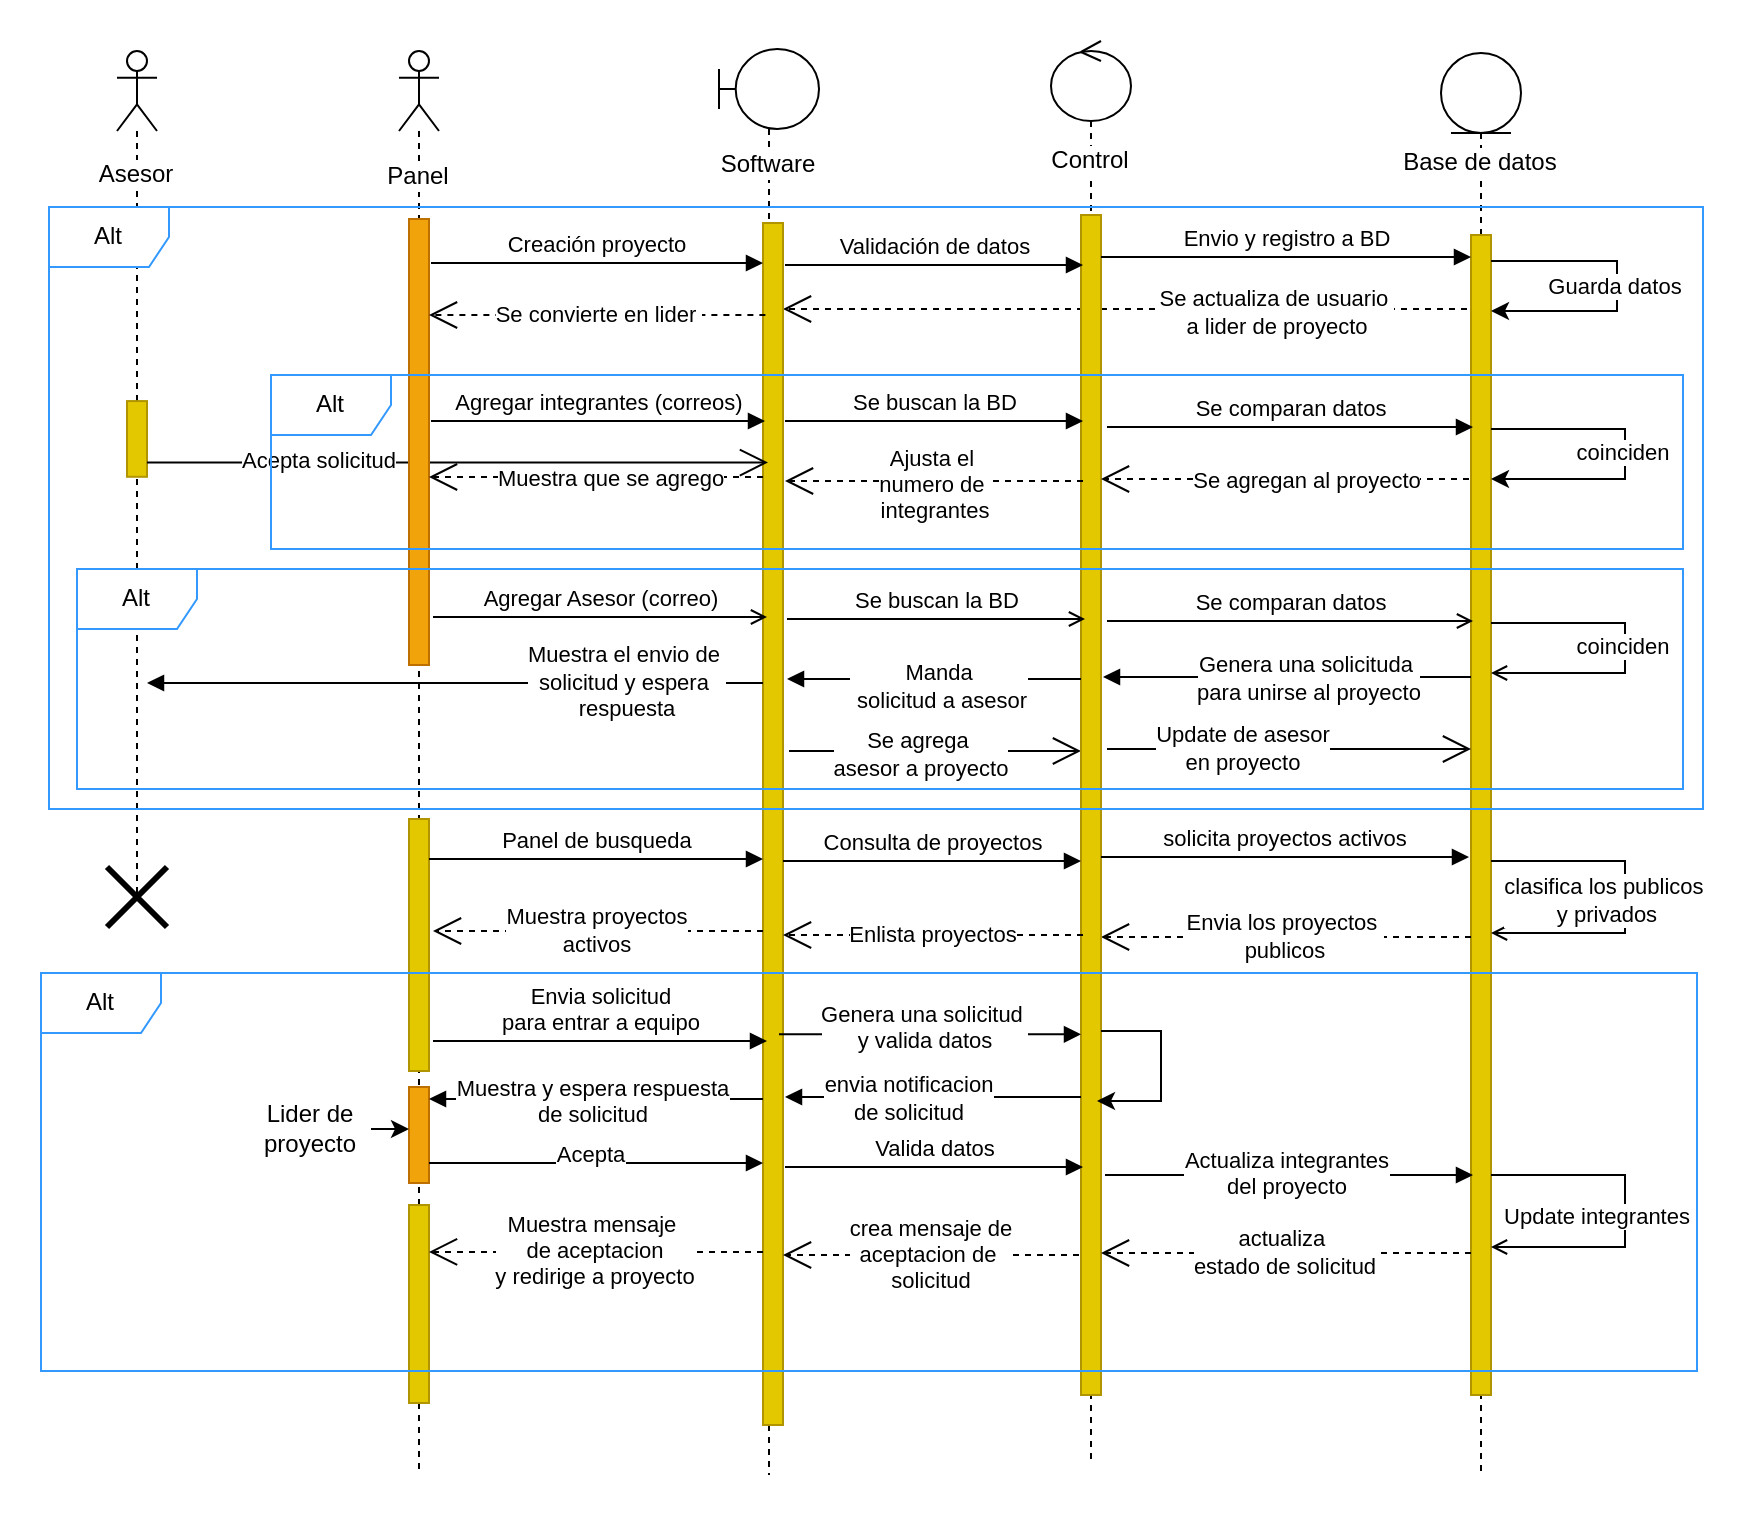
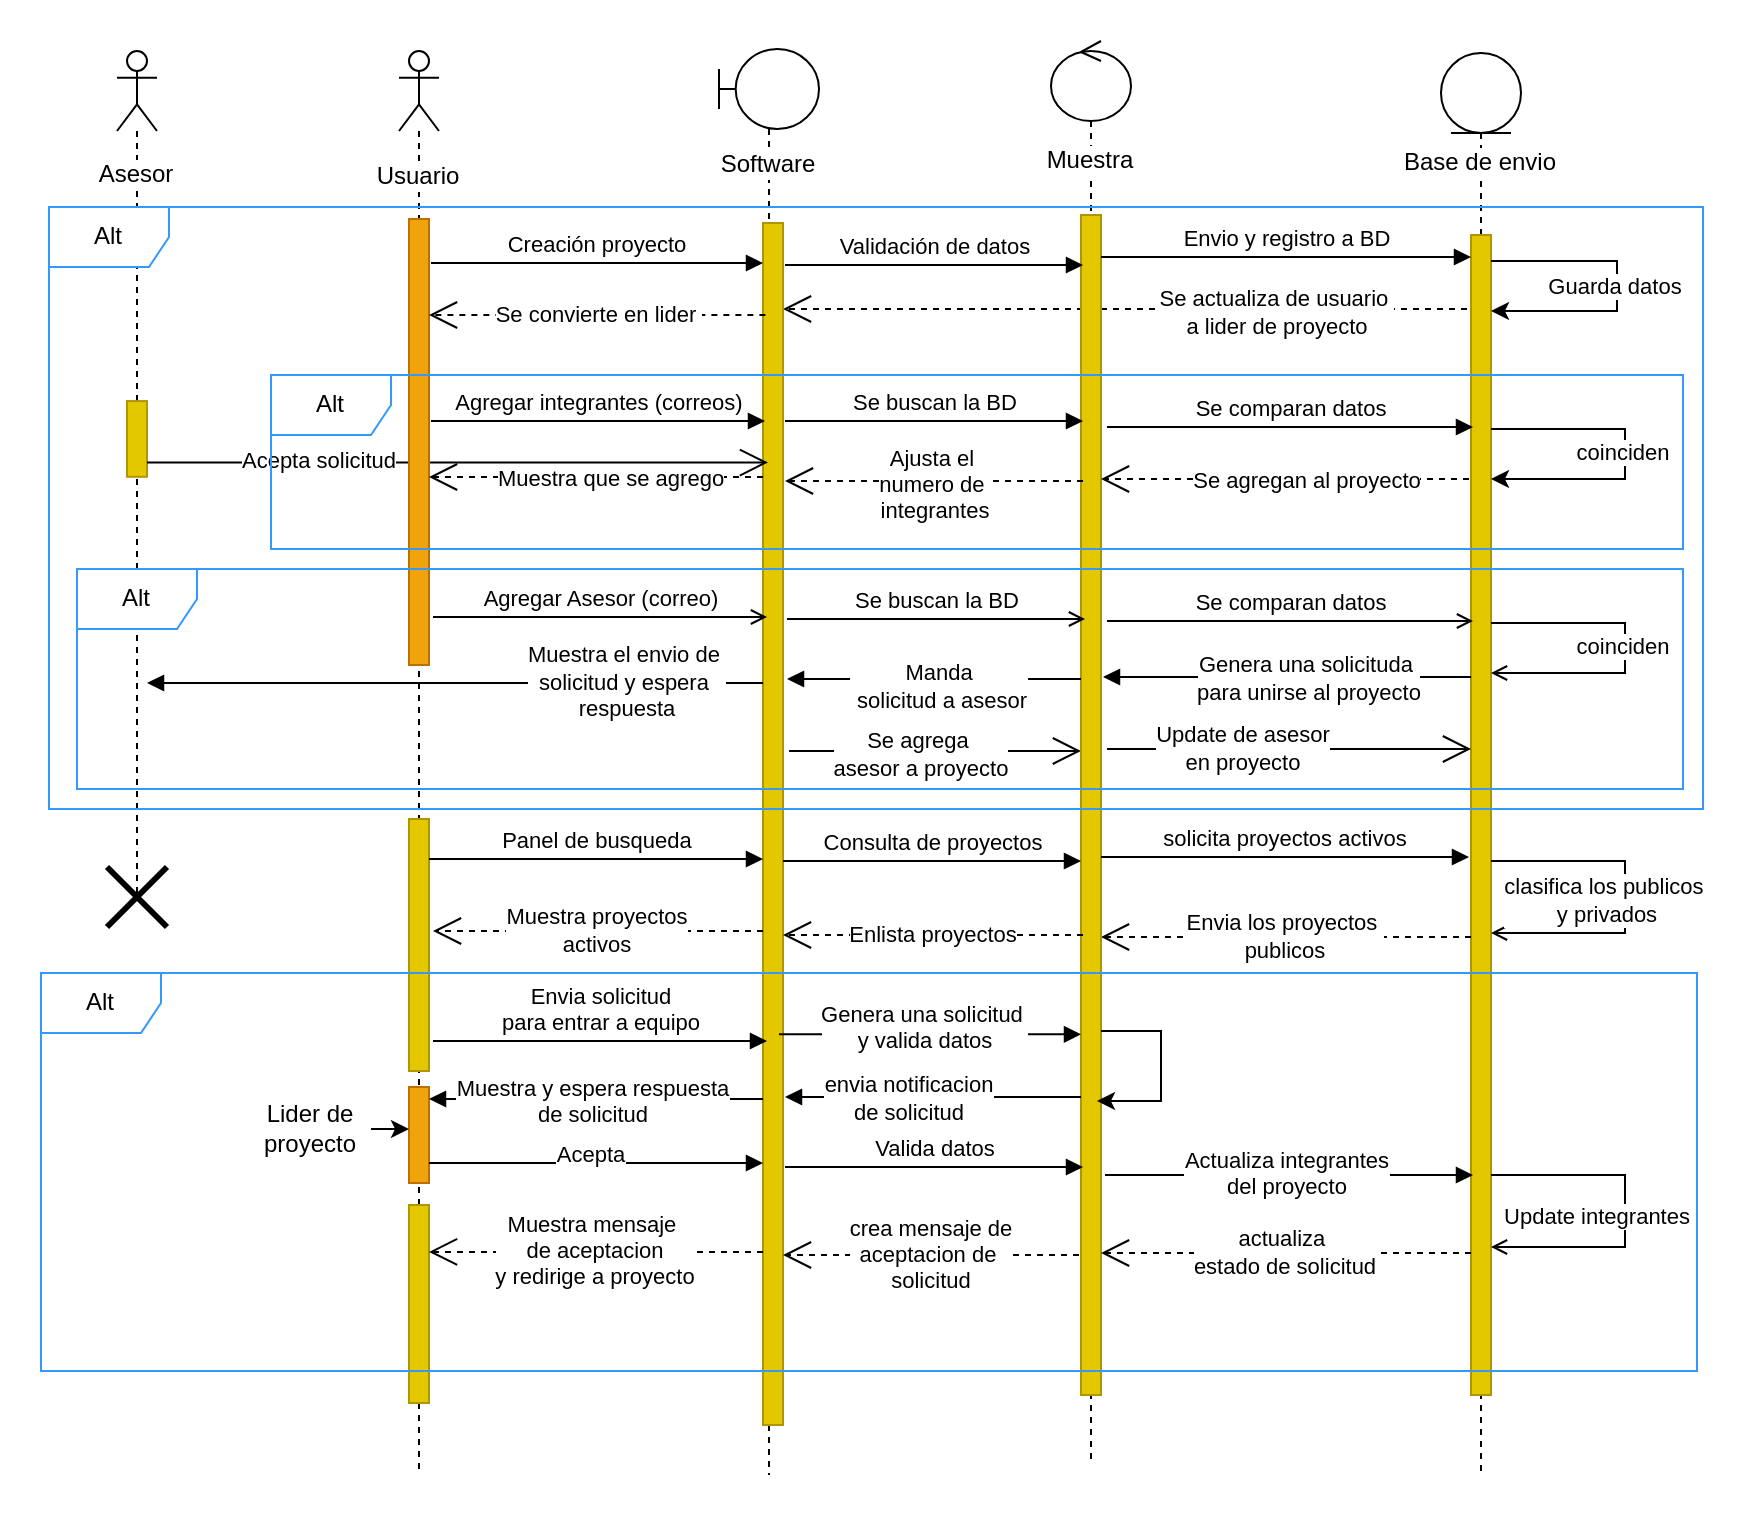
(1091, 161) -> (1091, 161)
(1481, 163) -> (1481, 163)
(419, 177) -> (419, 177)
